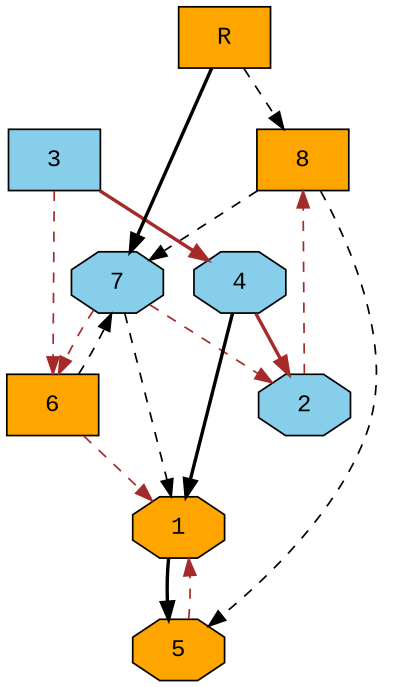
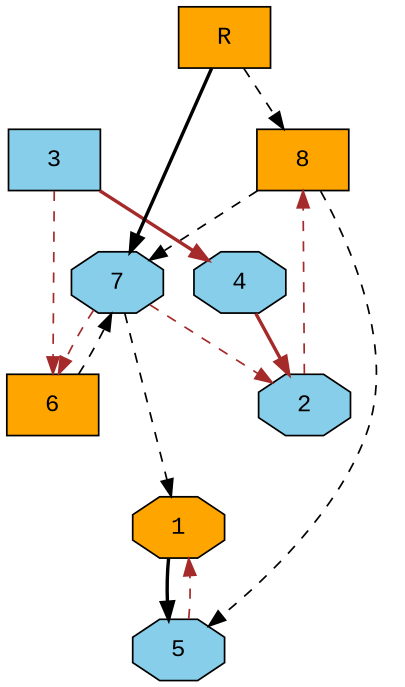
(211, 397) -> none
(112, 462) -> none
(179, 650) -> (179, 650)
